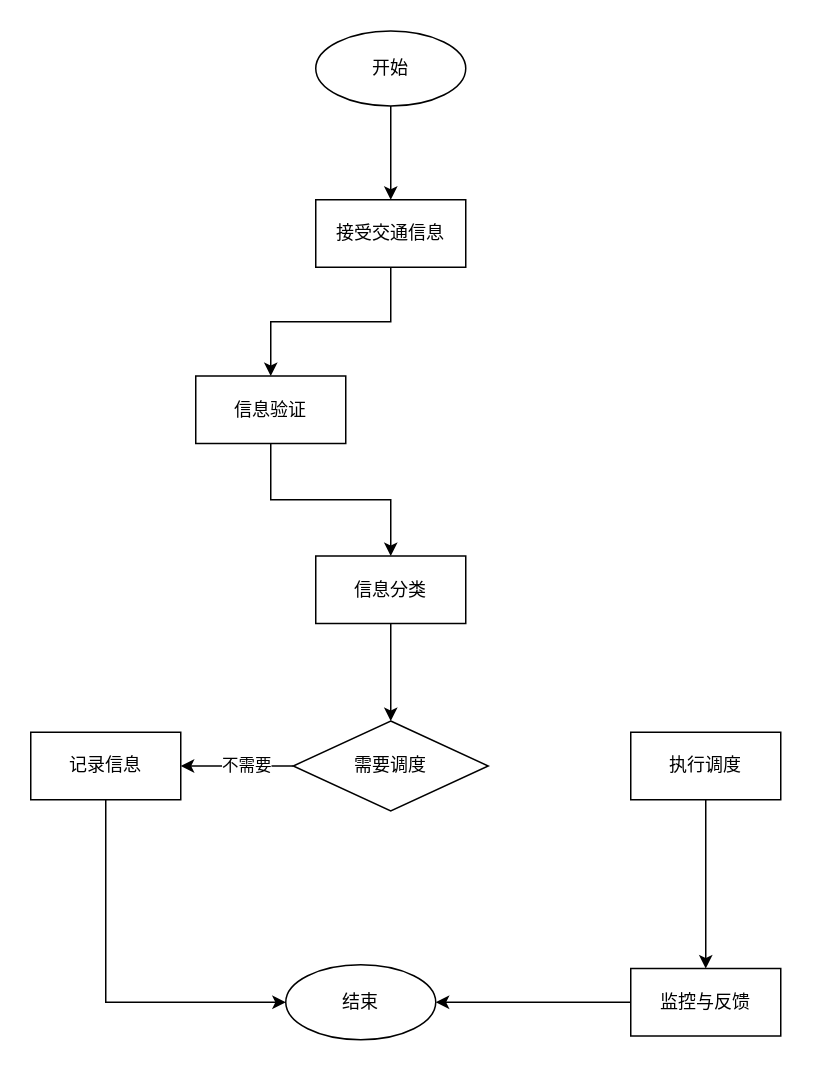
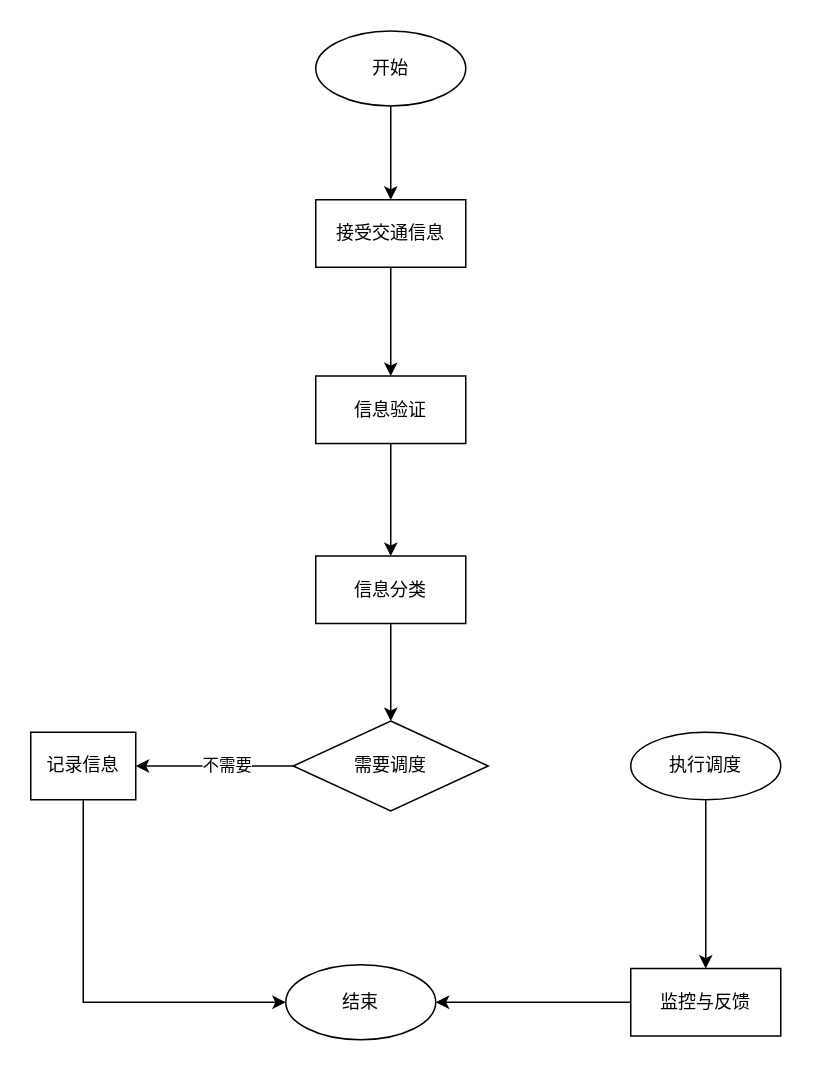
(271, 410) -> (391, 410)
(106, 766) -> (83, 766)
(706, 766) -> (706, 766)
